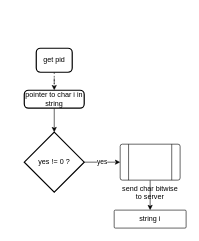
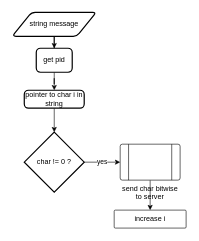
none -> (54, 24)
none -> (54, 44)
(54, 83) -> (54, 83)
(54, 162) -> (54, 162)
(150, 219) -> (150, 219)
